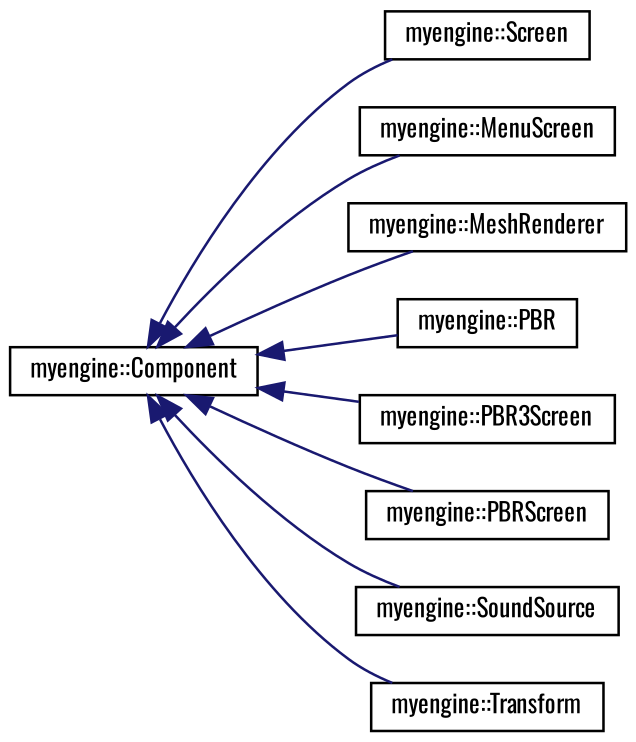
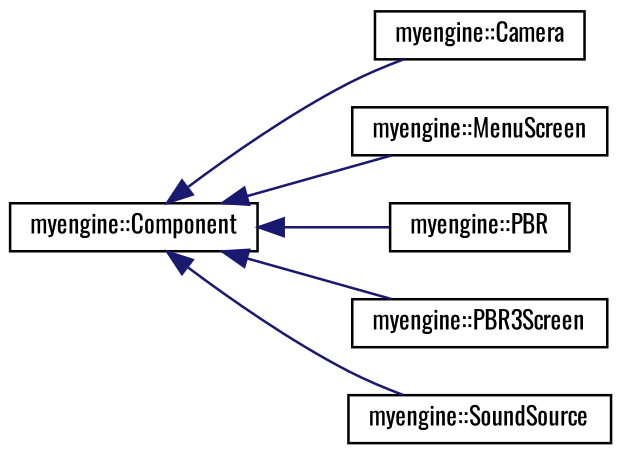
(487, 35) -> (480, 35)
(487, 227) -> none
(487, 515) -> none
(487, 707) -> none
